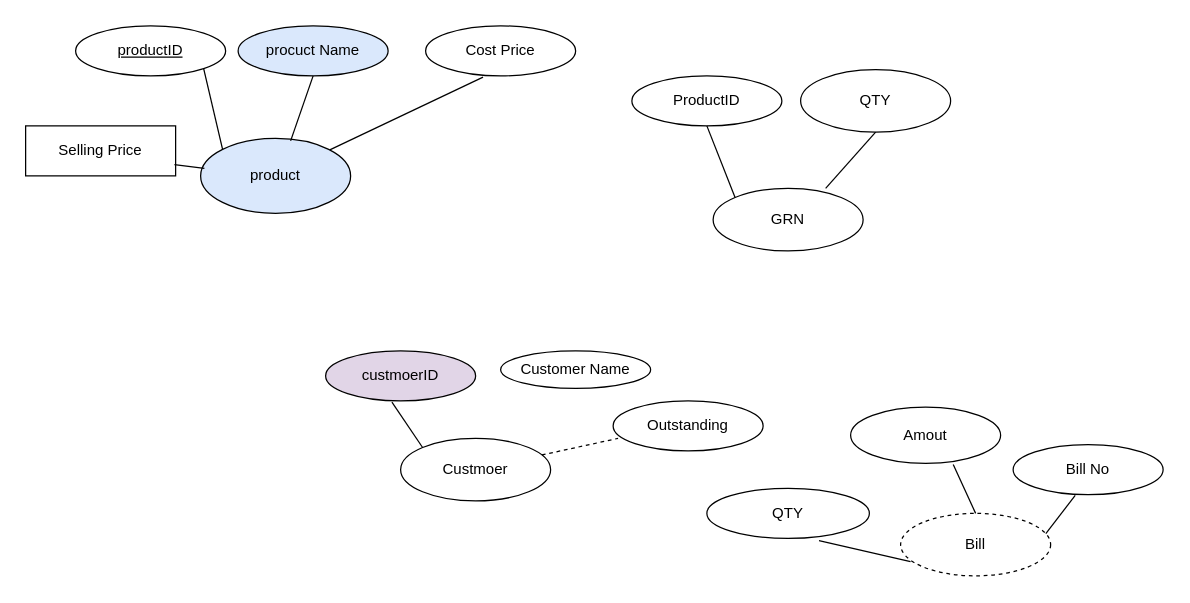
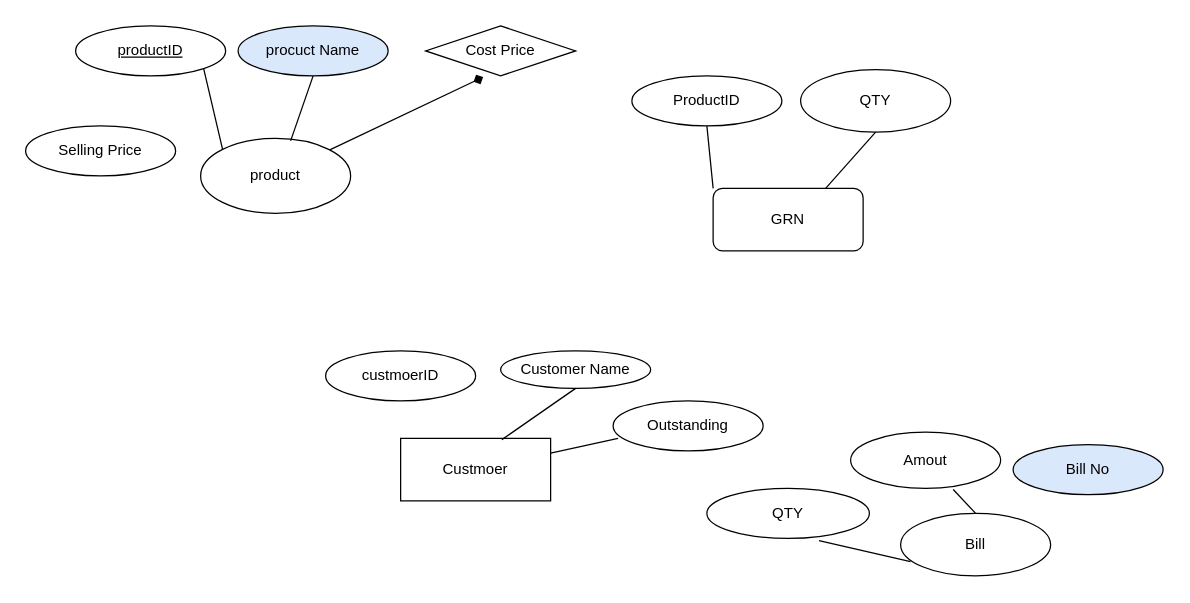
(501, 51) -> (501, 51)
(478, 79) -> (473, 81)
(101, 151) -> (101, 151)
(189, 166) -> none
(276, 176) -> (276, 176)
(788, 219) -> (788, 219)
(401, 376) -> (401, 376)
none -> (538, 414)
(407, 425) -> none
(926, 435) -> (926, 460)
(578, 447) -> (583, 446)
(476, 469) -> (476, 469)
(1088, 469) -> (1088, 469)
(1061, 514) -> none
(976, 544) -> (976, 544)
